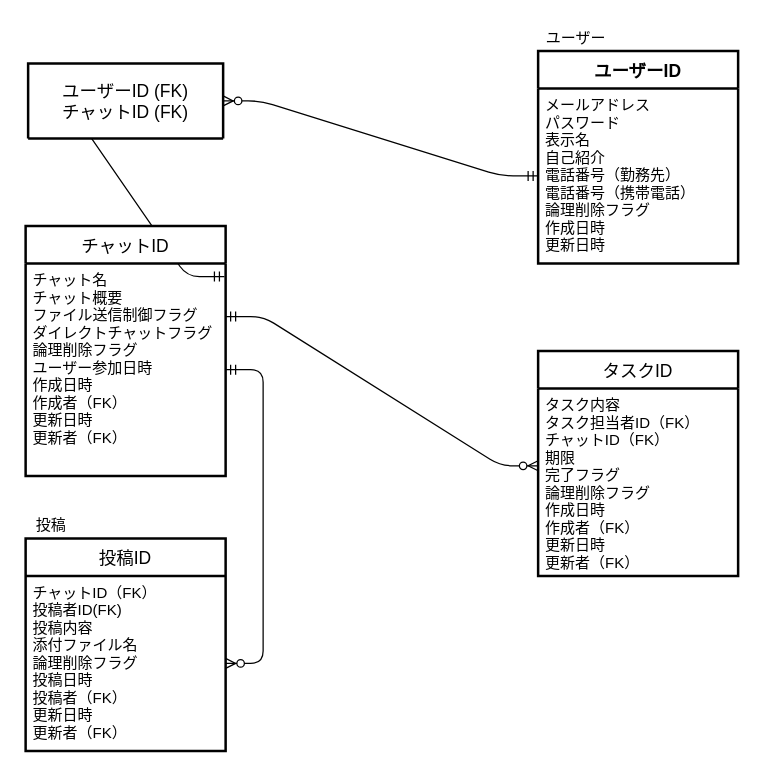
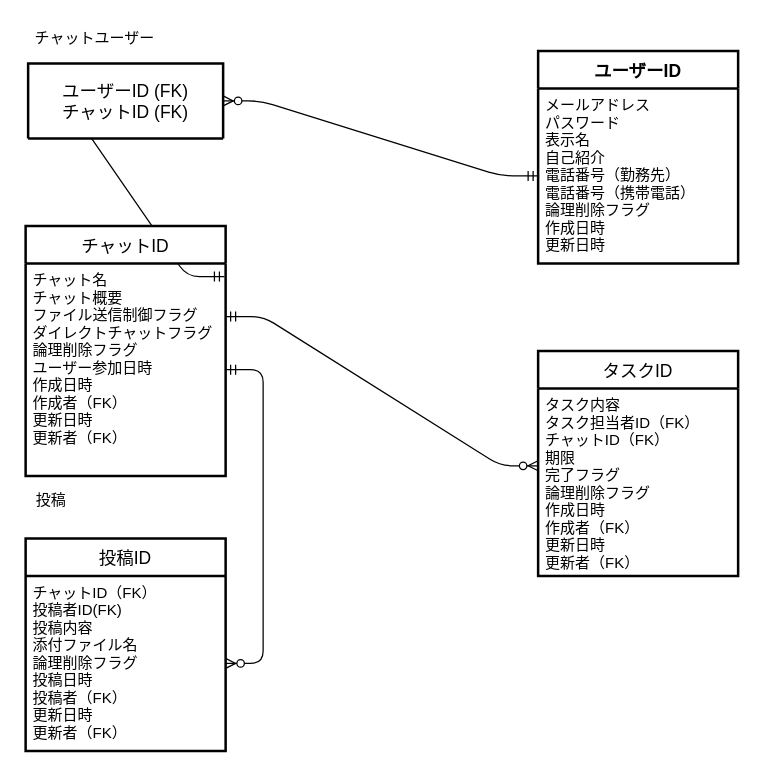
none -> (94, 38)
(576, 38) -> none
(51, 526) -> (51, 501)
